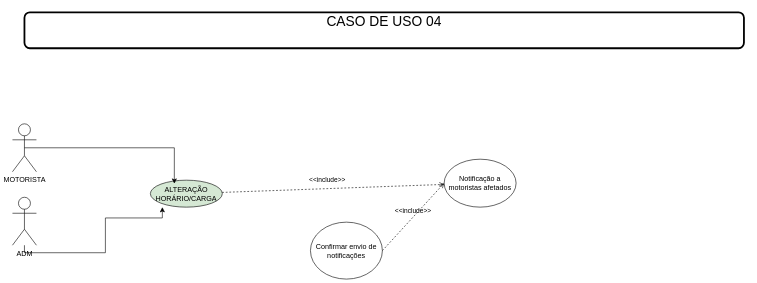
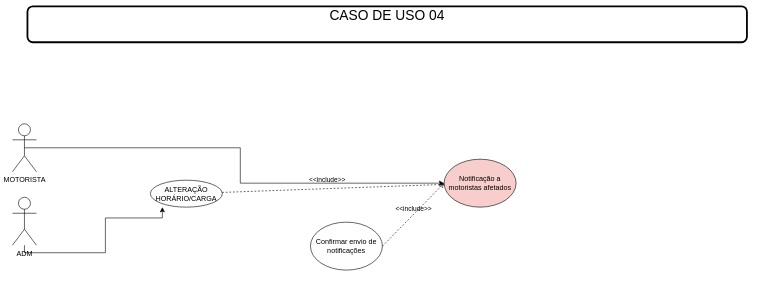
(384, 30) -> (387, 24)
(174, 163) -> (240, 165)
(480, 183) -> (480, 183)
(186, 194) -> (186, 194)
(347, 251) -> (347, 246)
